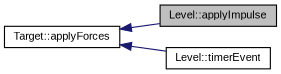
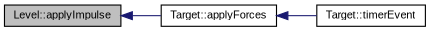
(146, 26) -> (147, 16)
(218, 58) -> (371, 16)
